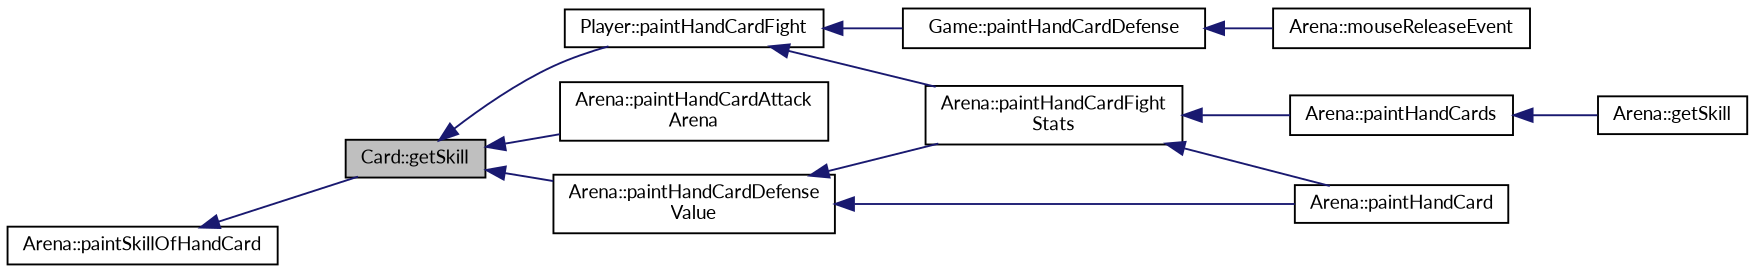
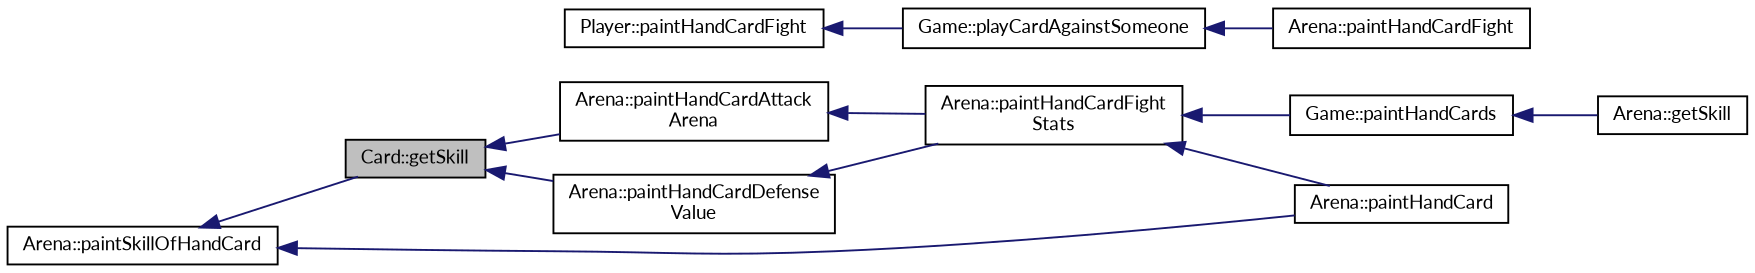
(1054, 28) -> (1054, 28)
(1402, 28) -> (1402, 28)
(862, 69) -> (887, 113)
(527, 80) -> none
(1402, 115) -> (1402, 115)
(1075, 204) -> (797, 253)
